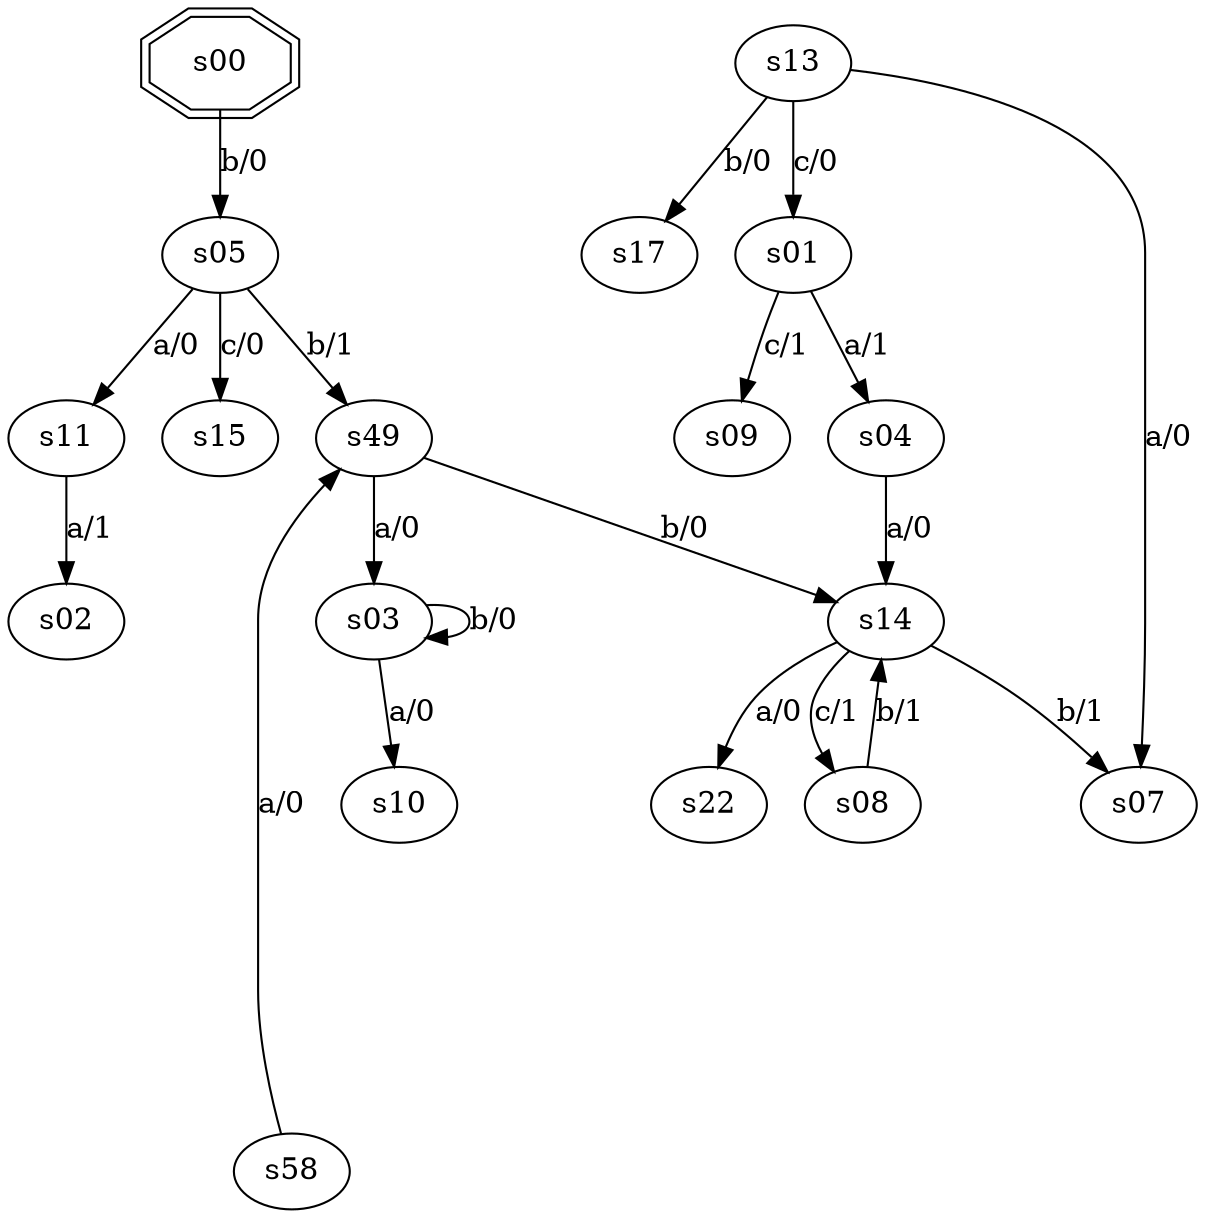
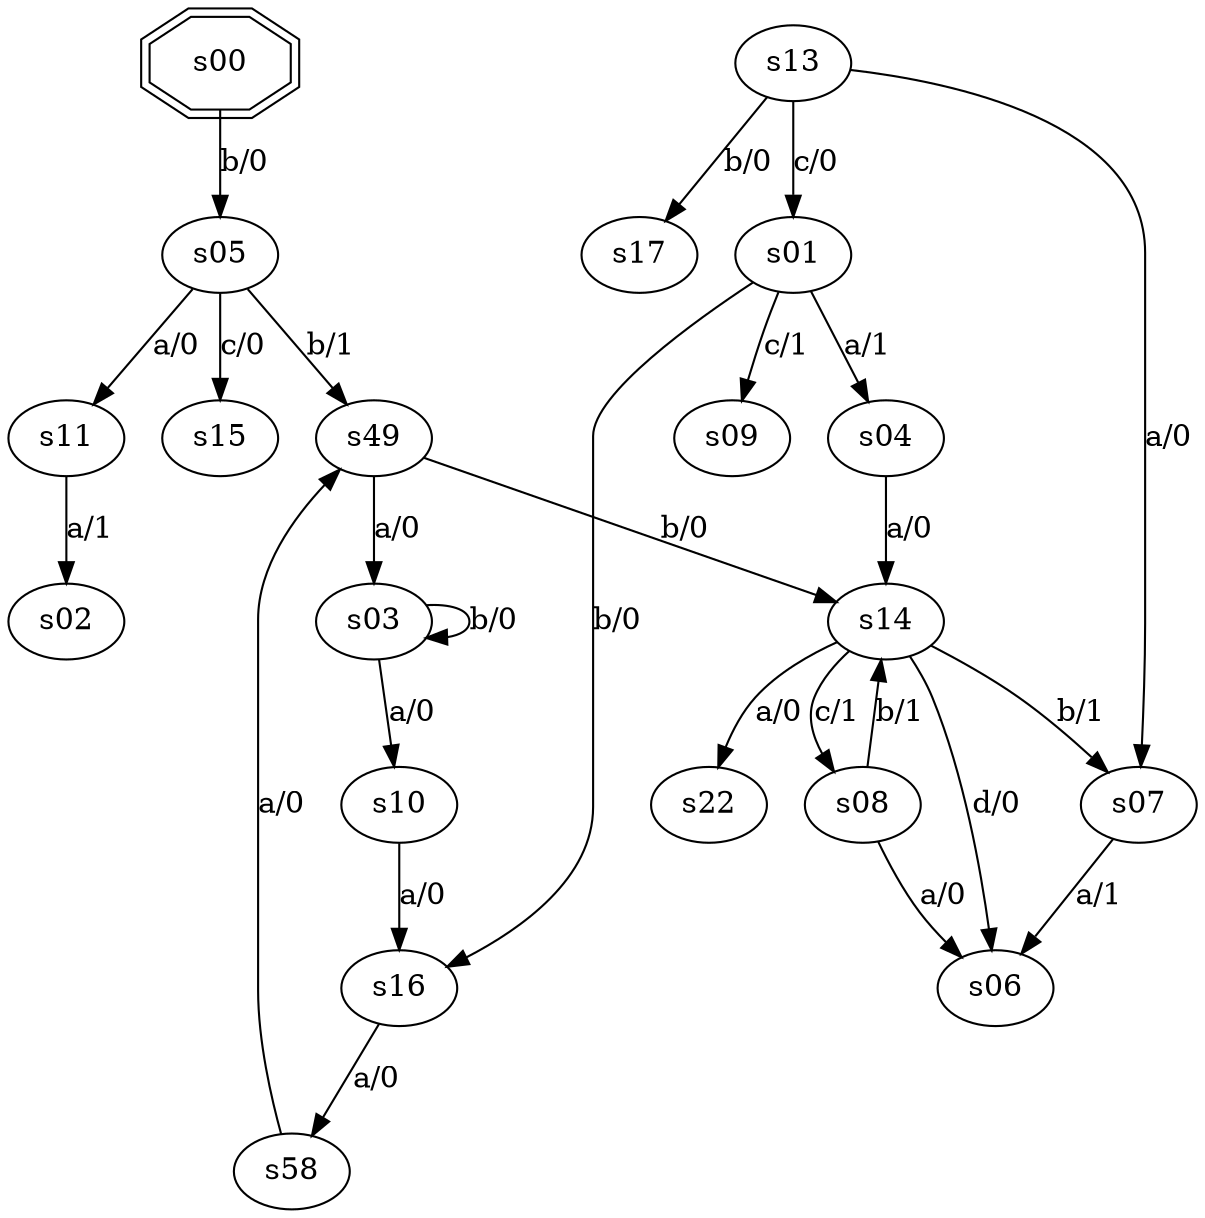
none -> (399, 988)
none -> (996, 988)
